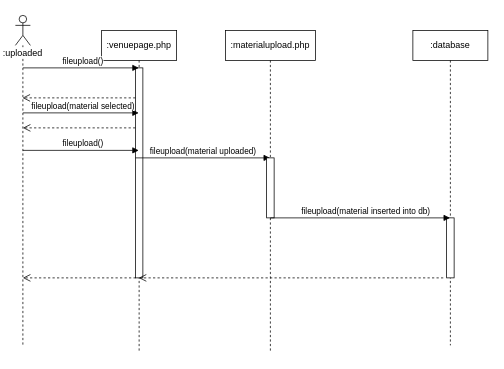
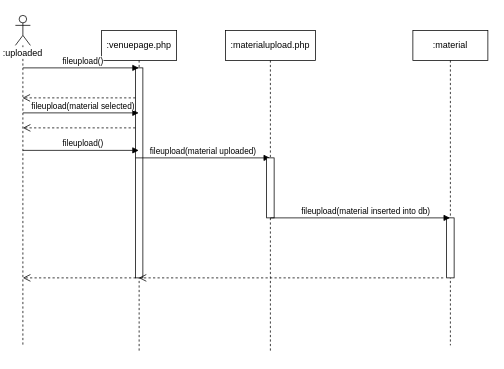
(450, 45) -> (450, 45)
